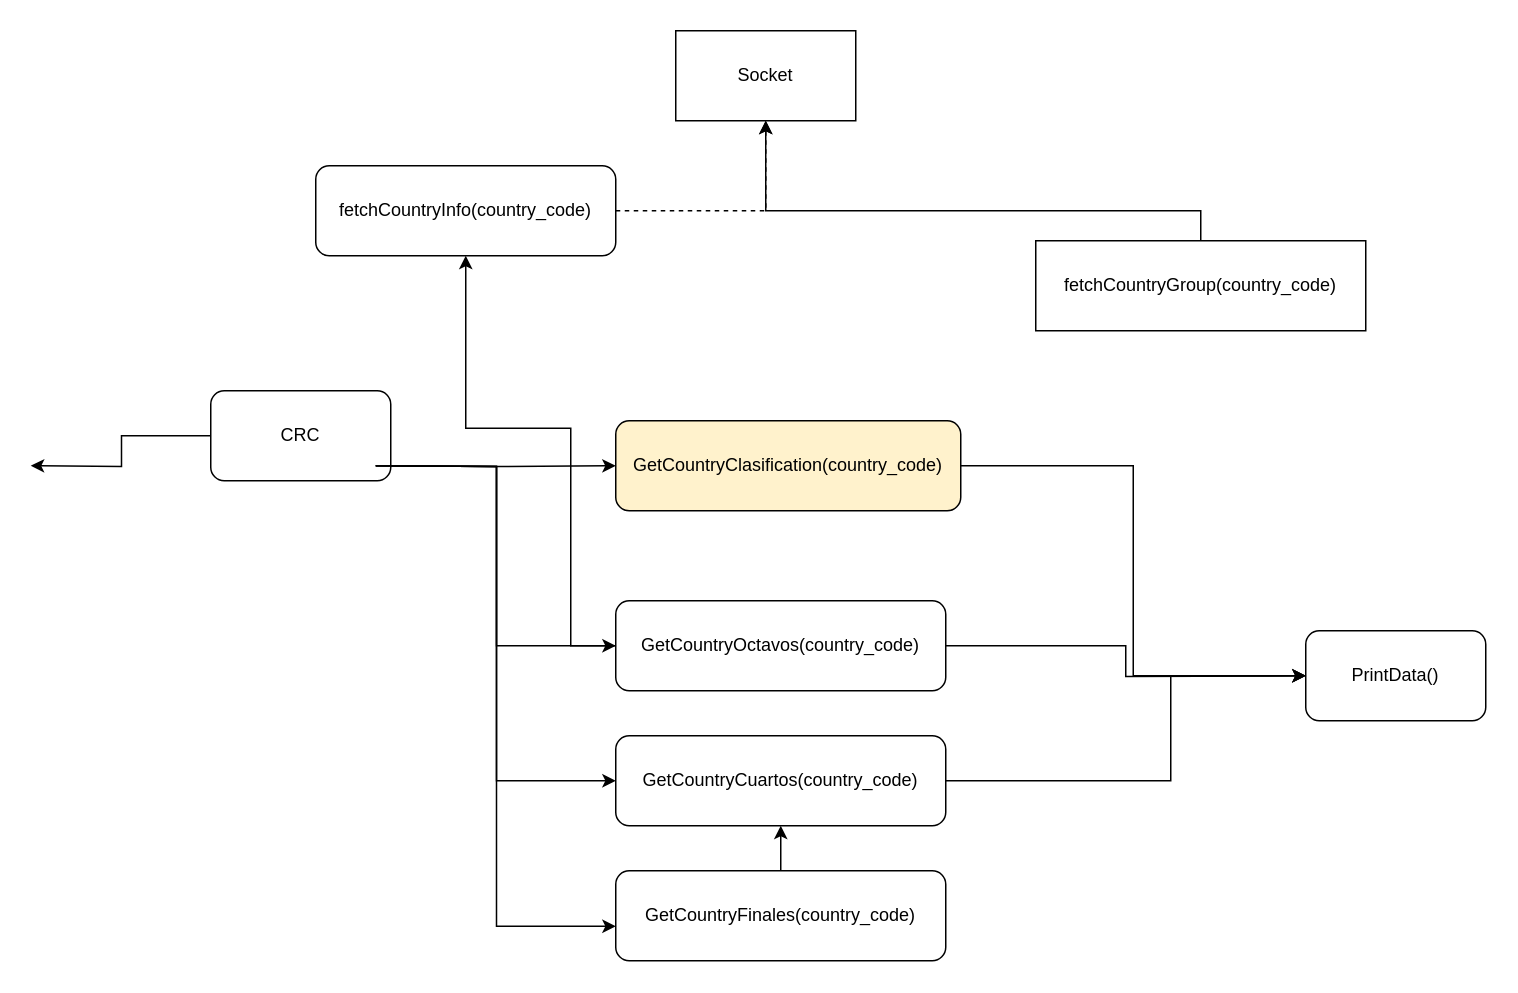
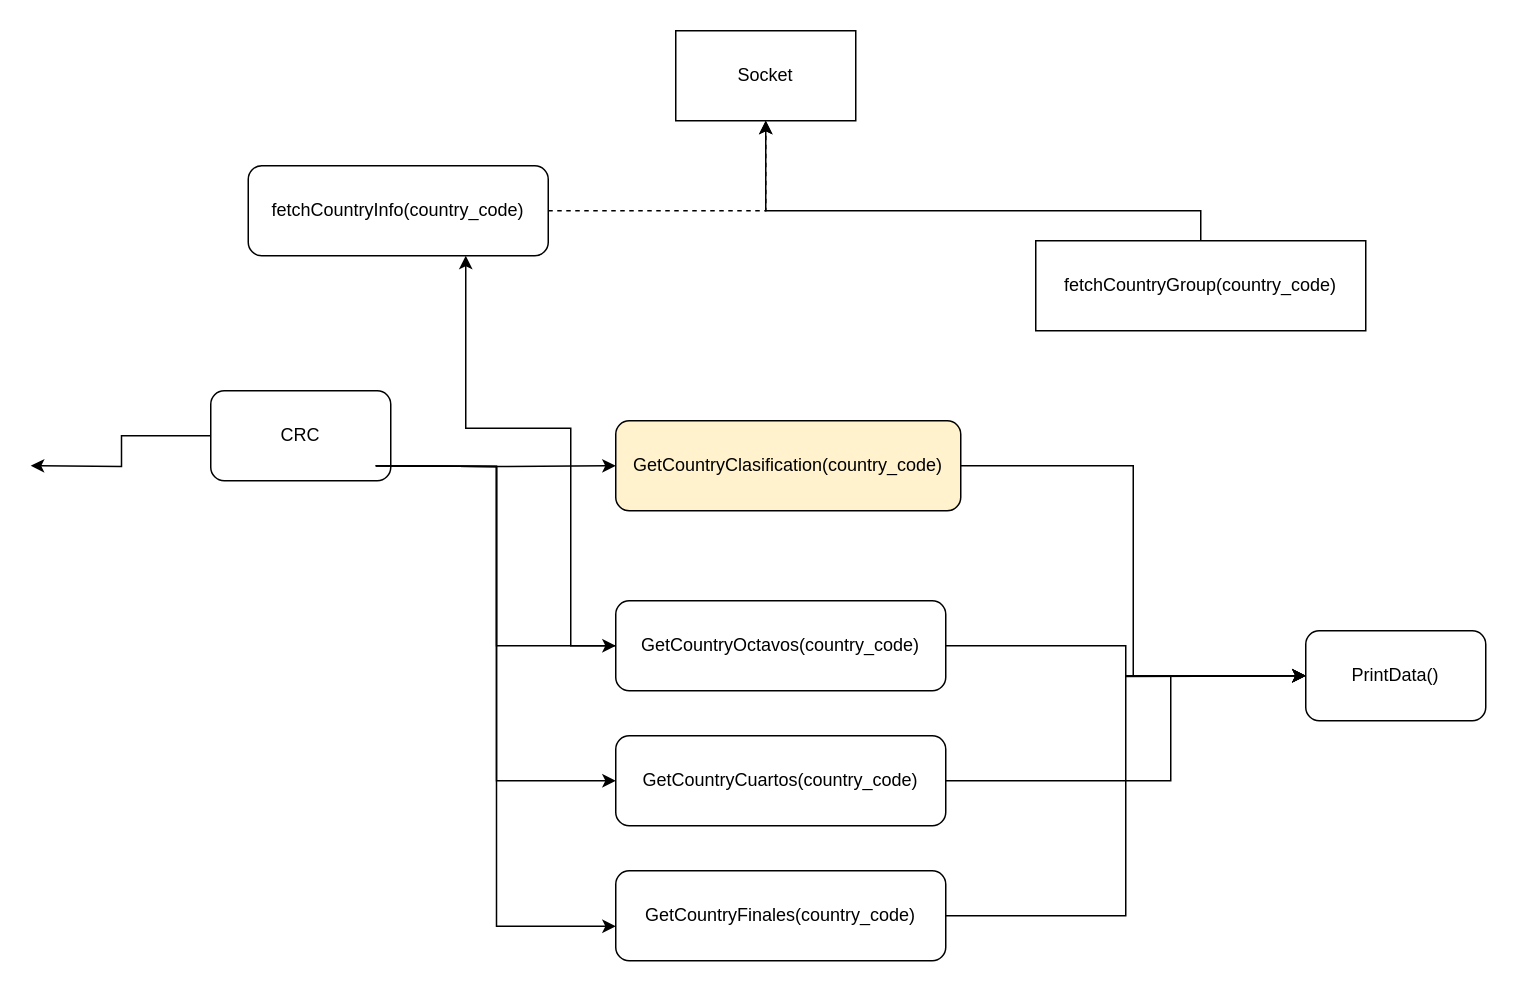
(466, 211) -> (398, 211)
(781, 843) -> (1126, 887)
